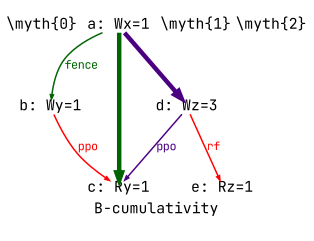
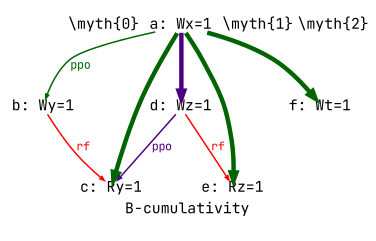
(81, 66) -> (81, 66)
none -> (222, 99)
(187, 107) -> (181, 107)
none -> (321, 107)
(88, 147) -> (84, 147)
